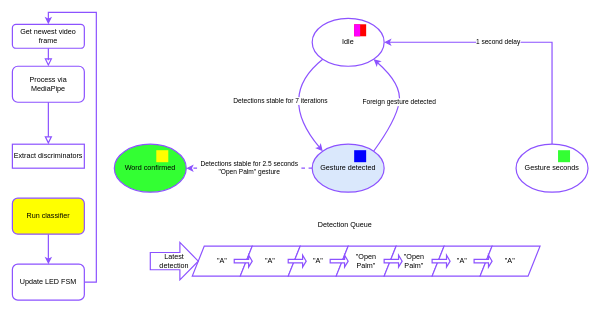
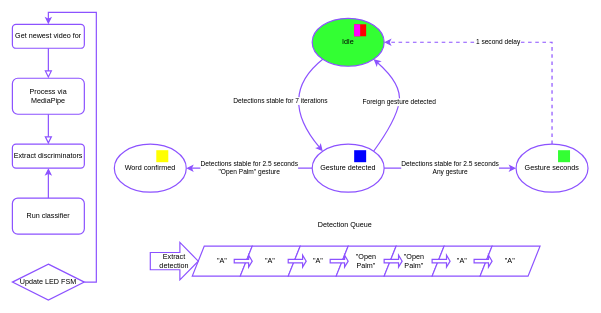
(48, 36) -> (48, 36)
(348, 42) -> (348, 42)
(552, 77) -> (552, 77)
(48, 84) -> (48, 96)
(48, 156) -> (48, 156)
(150, 168) -> (150, 168)
(303, 168) -> (303, 168)
(348, 168) -> (348, 168)
none -> (450, 168)
(48, 216) -> (48, 216)
(48, 246) -> (48, 186)
(174, 261) -> (174, 261)
(48, 282) -> (48, 282)
